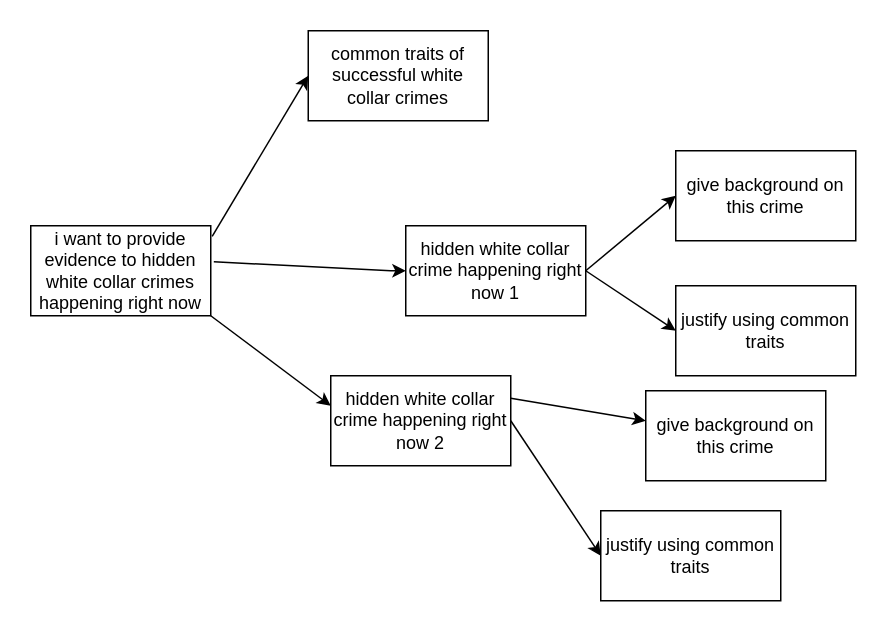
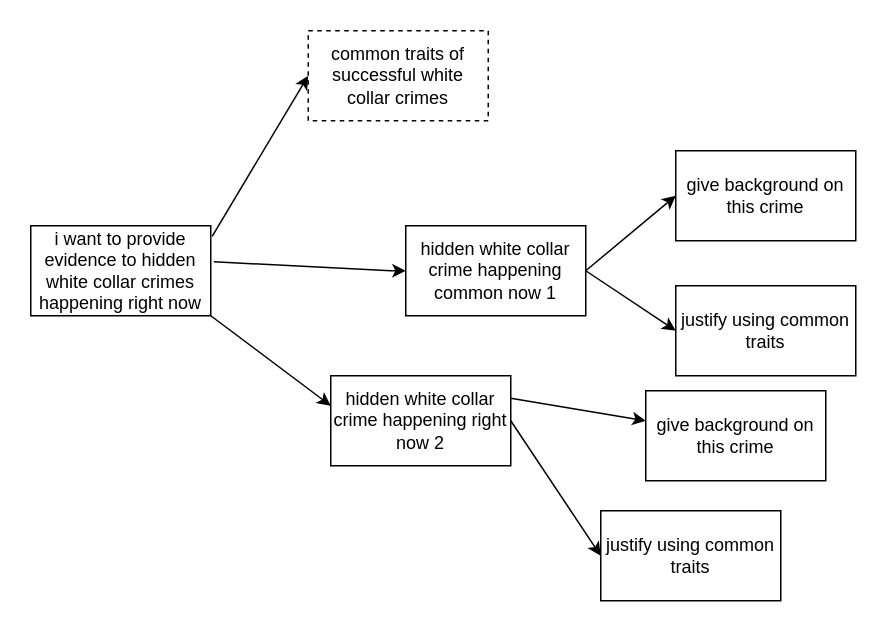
(398, 76) -> (398, 76)
(496, 271) -> (496, 271)
